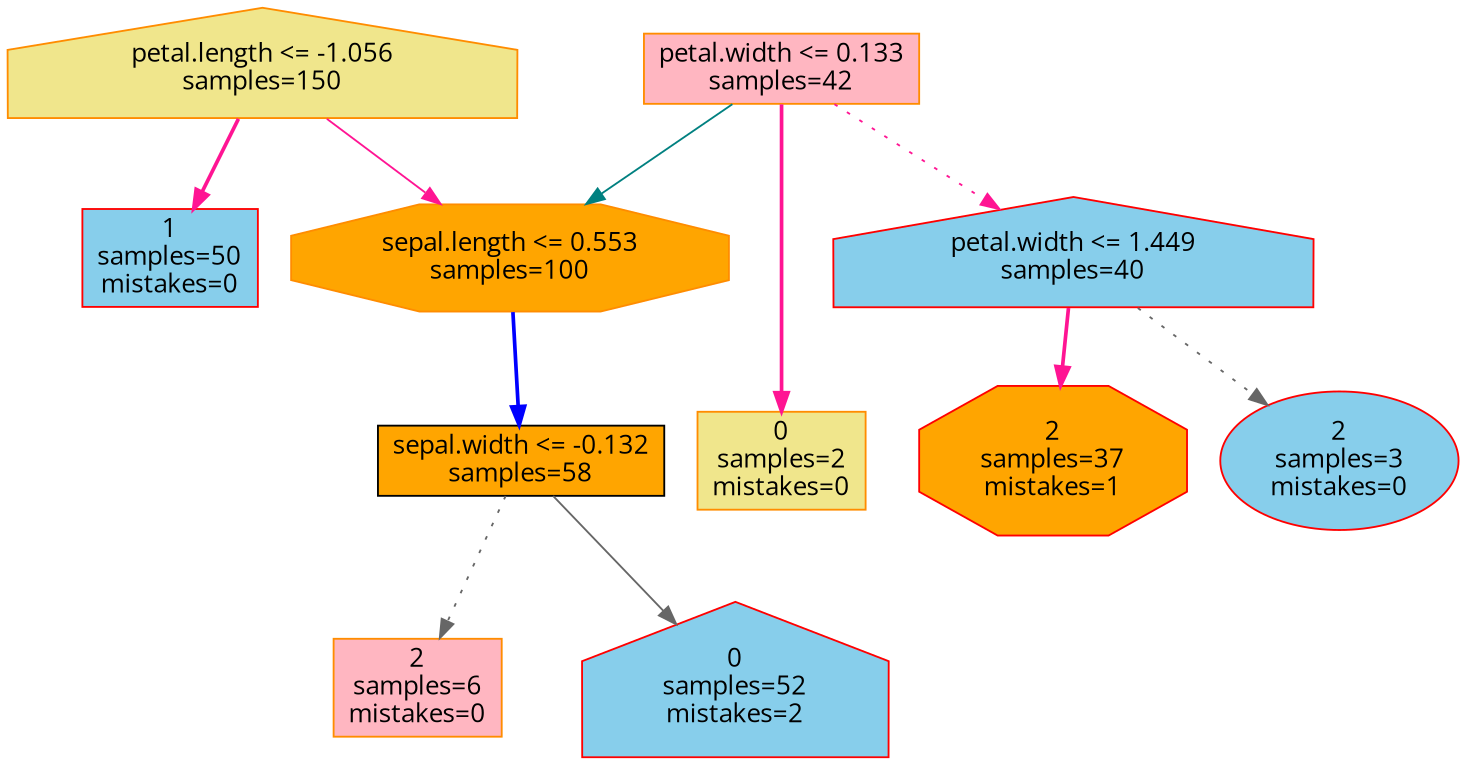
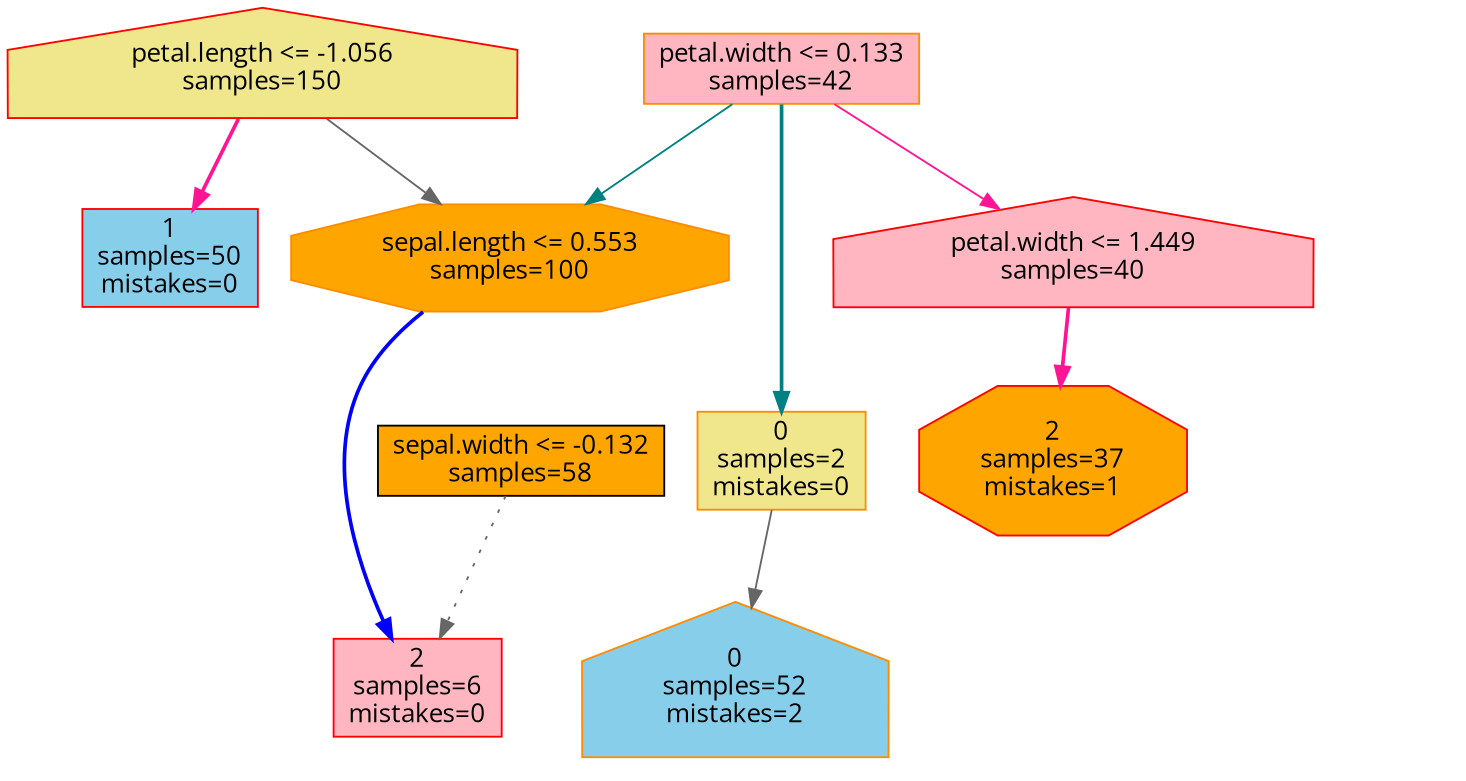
(262, 69) -> (262, 69)
(909, 152) -> (909, 152)
(376, 156) -> (376, 156)
(782, 248) -> (782, 248)
(1073, 258) -> (1073, 258)
(516, 359) -> (345, 457)
(1339, 461) -> none
(608, 553) -> (764, 550)
(418, 688) -> (418, 688)
(735, 688) -> (735, 688)
